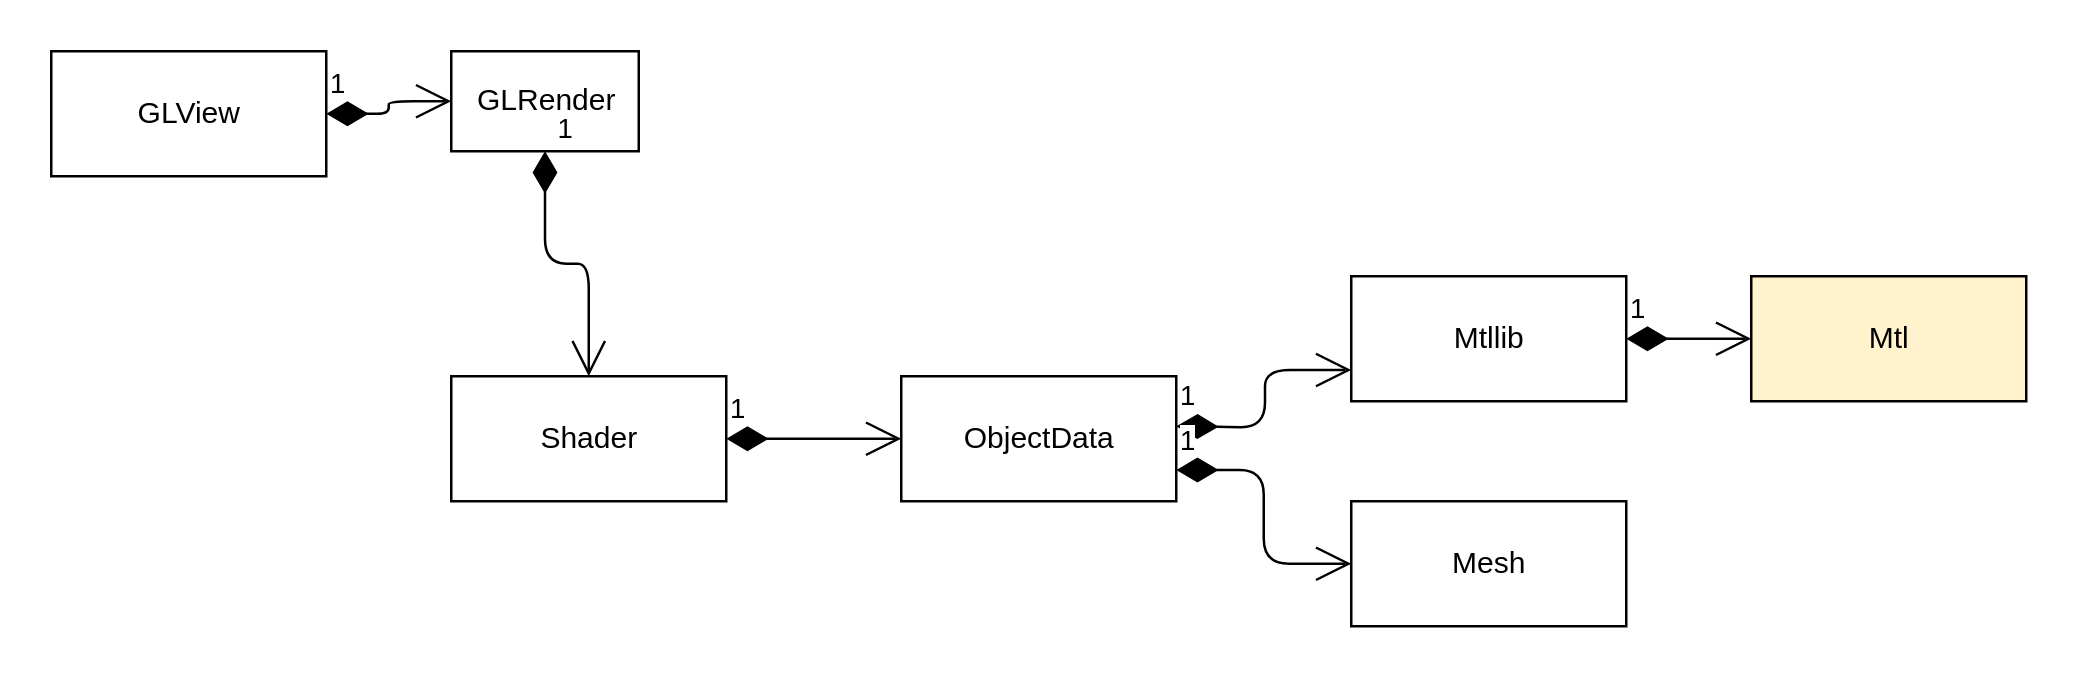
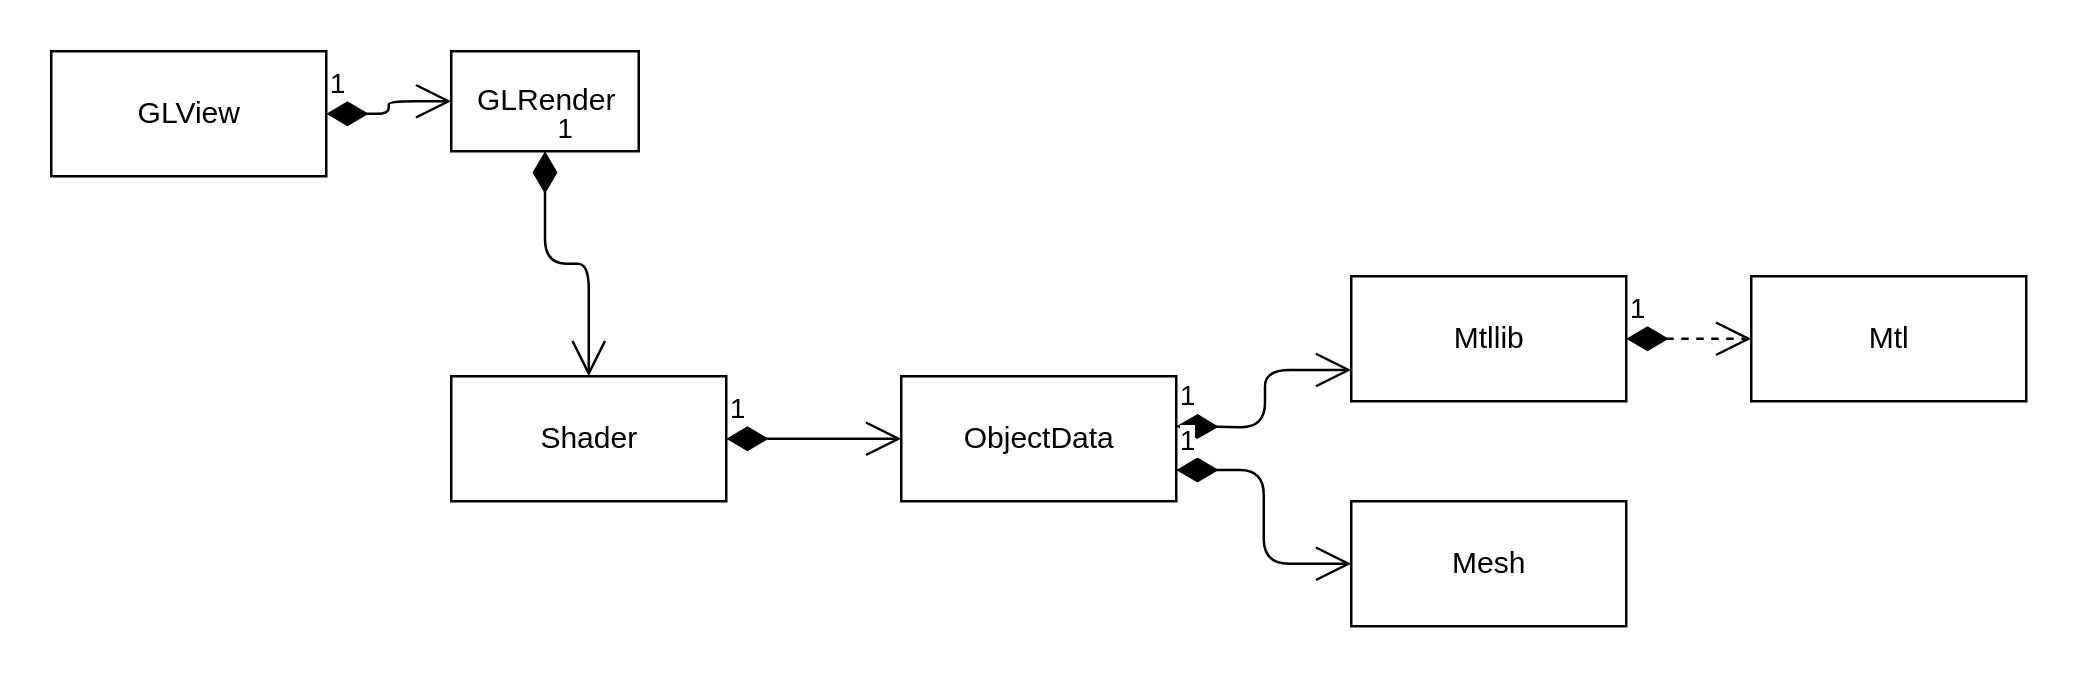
(1706, 339) -> (1706, 339)
(1889, 339) -> (1889, 339)
